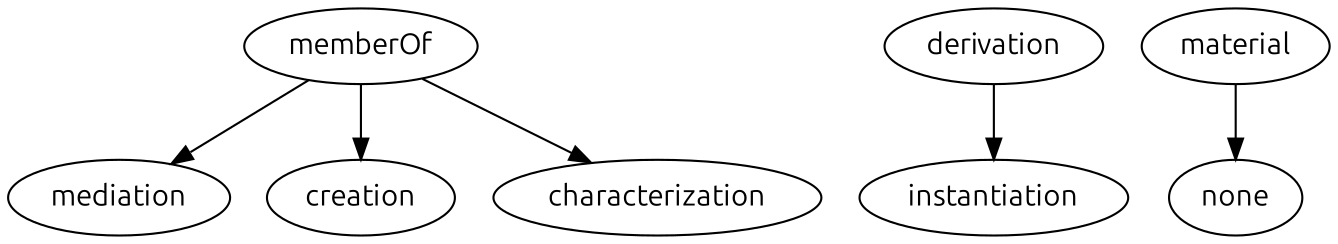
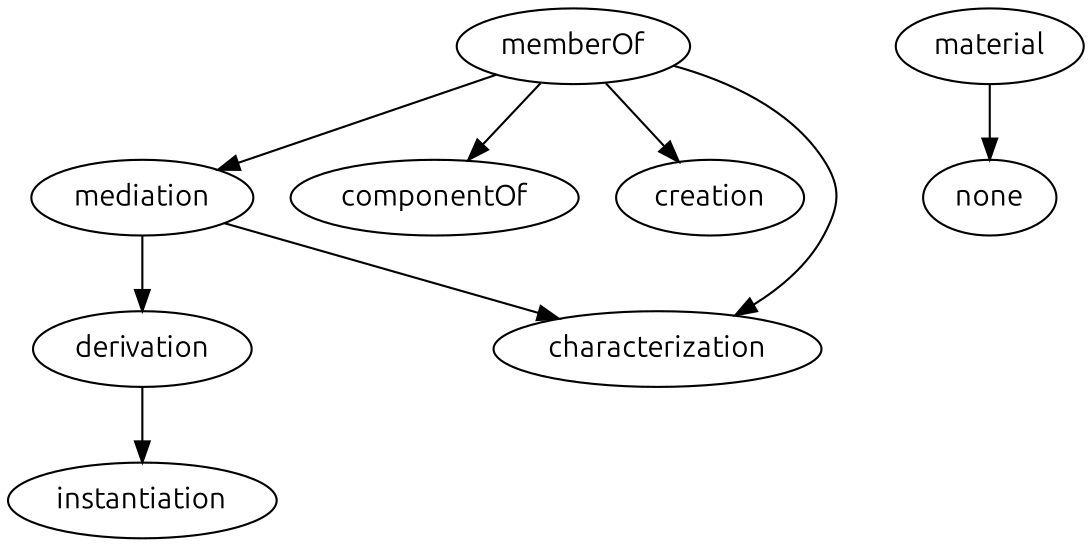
none -> (435, 198)
none -> (142, 263)
none -> (381, 268)
